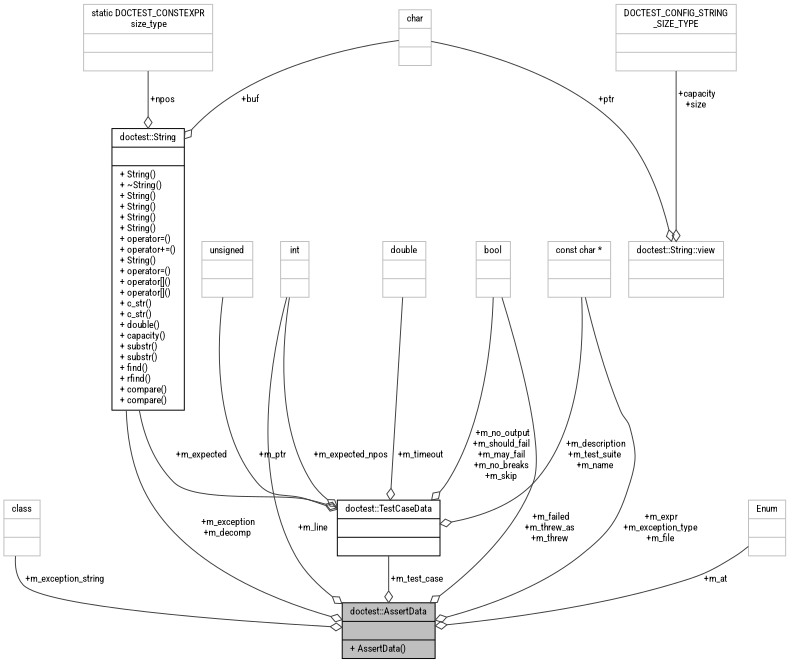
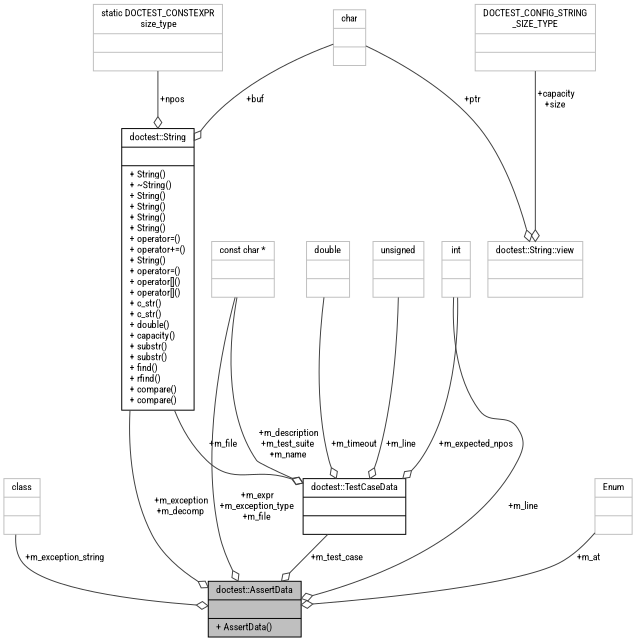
(493, 269) -> none
(200, 455) -> (222, 444)
(272, 455) -> (400, 444)
